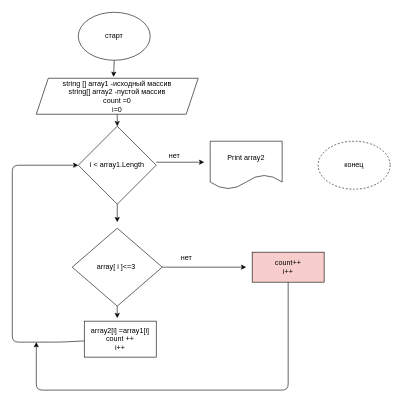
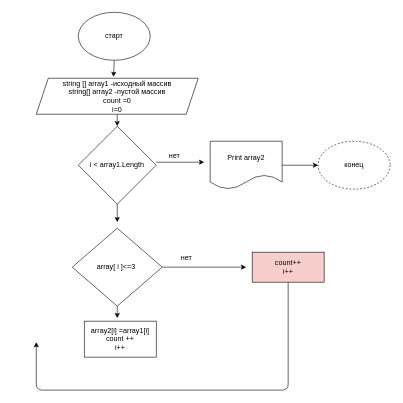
none -> (312, 165)
(13, 167) -> none
